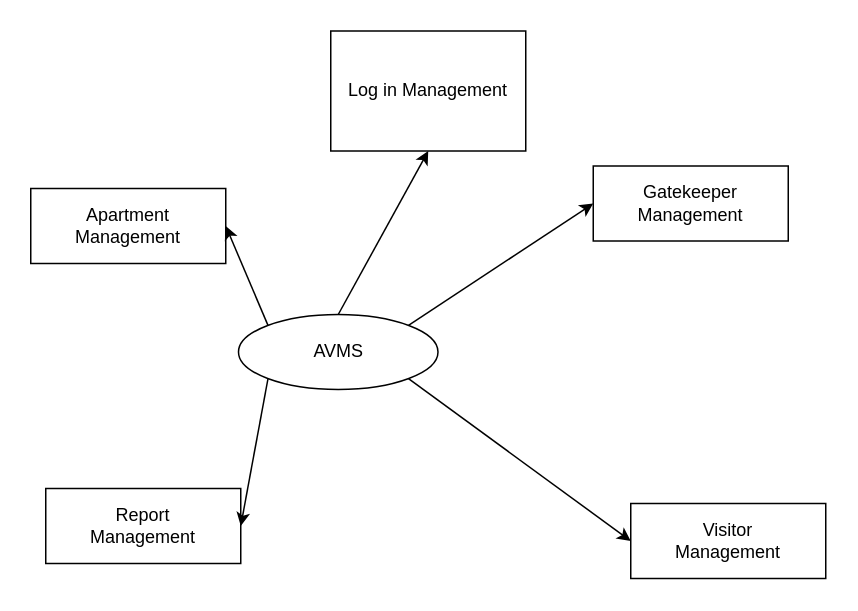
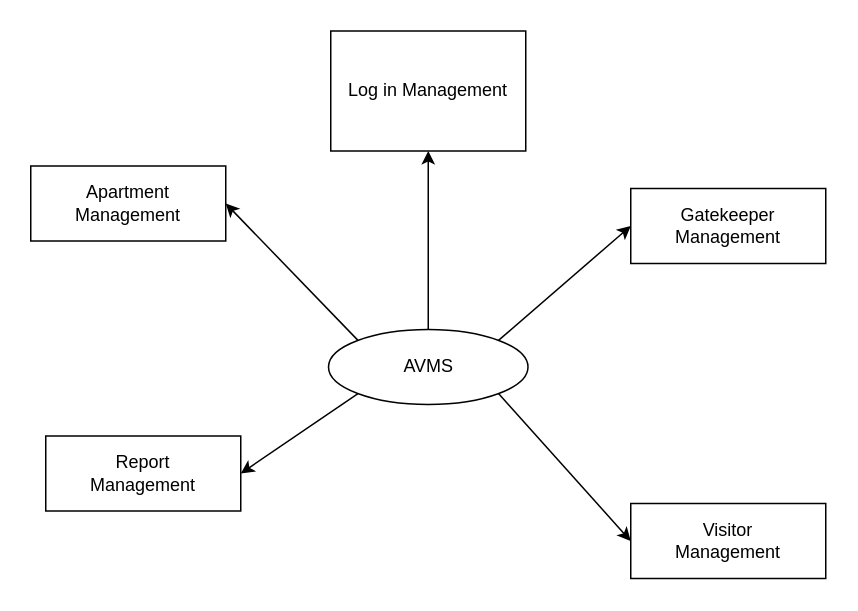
(691, 203) -> (728, 226)
(128, 226) -> (128, 203)
(338, 352) -> (428, 367)
(143, 526) -> (143, 473)
